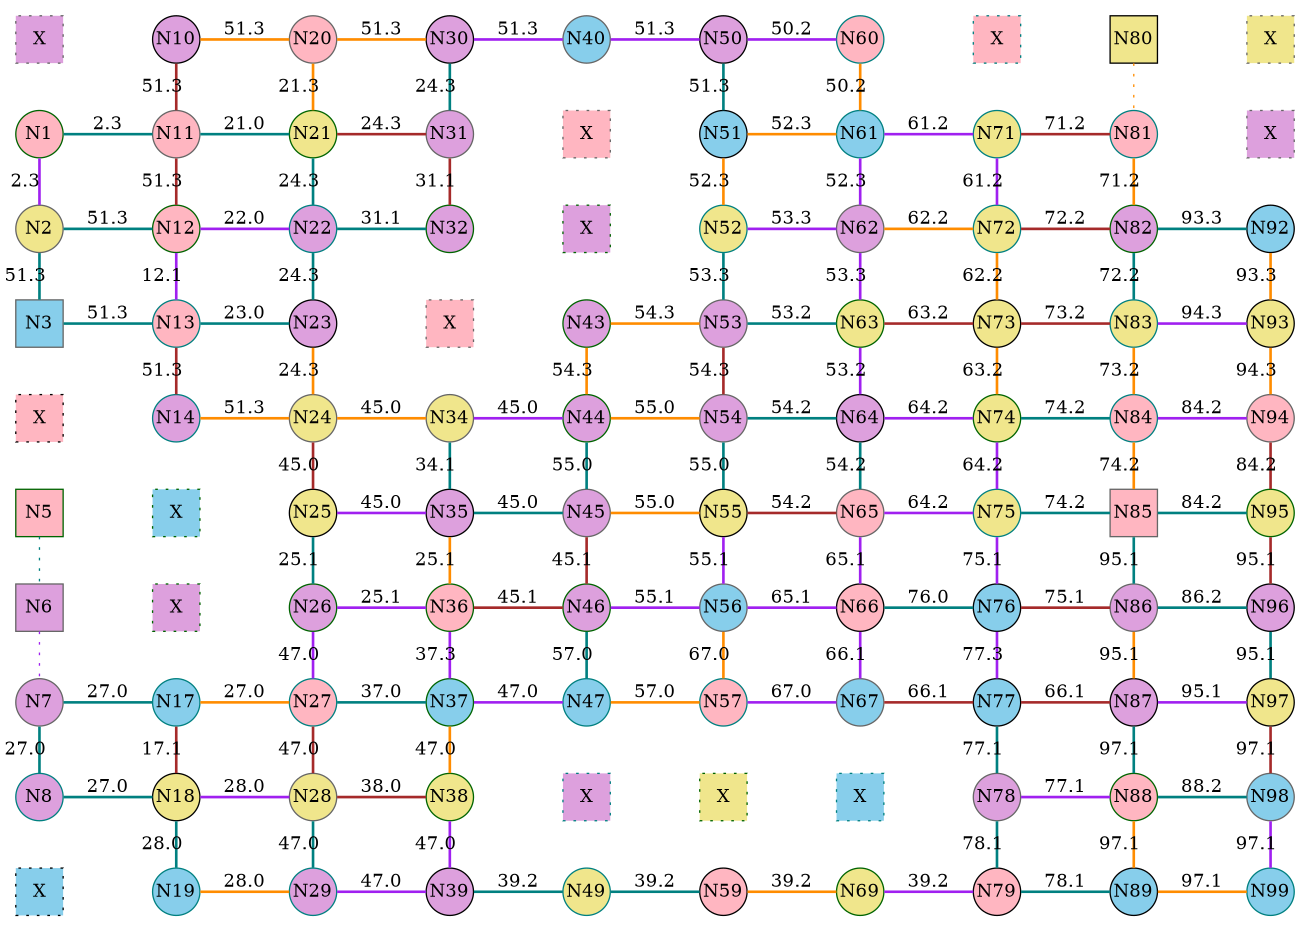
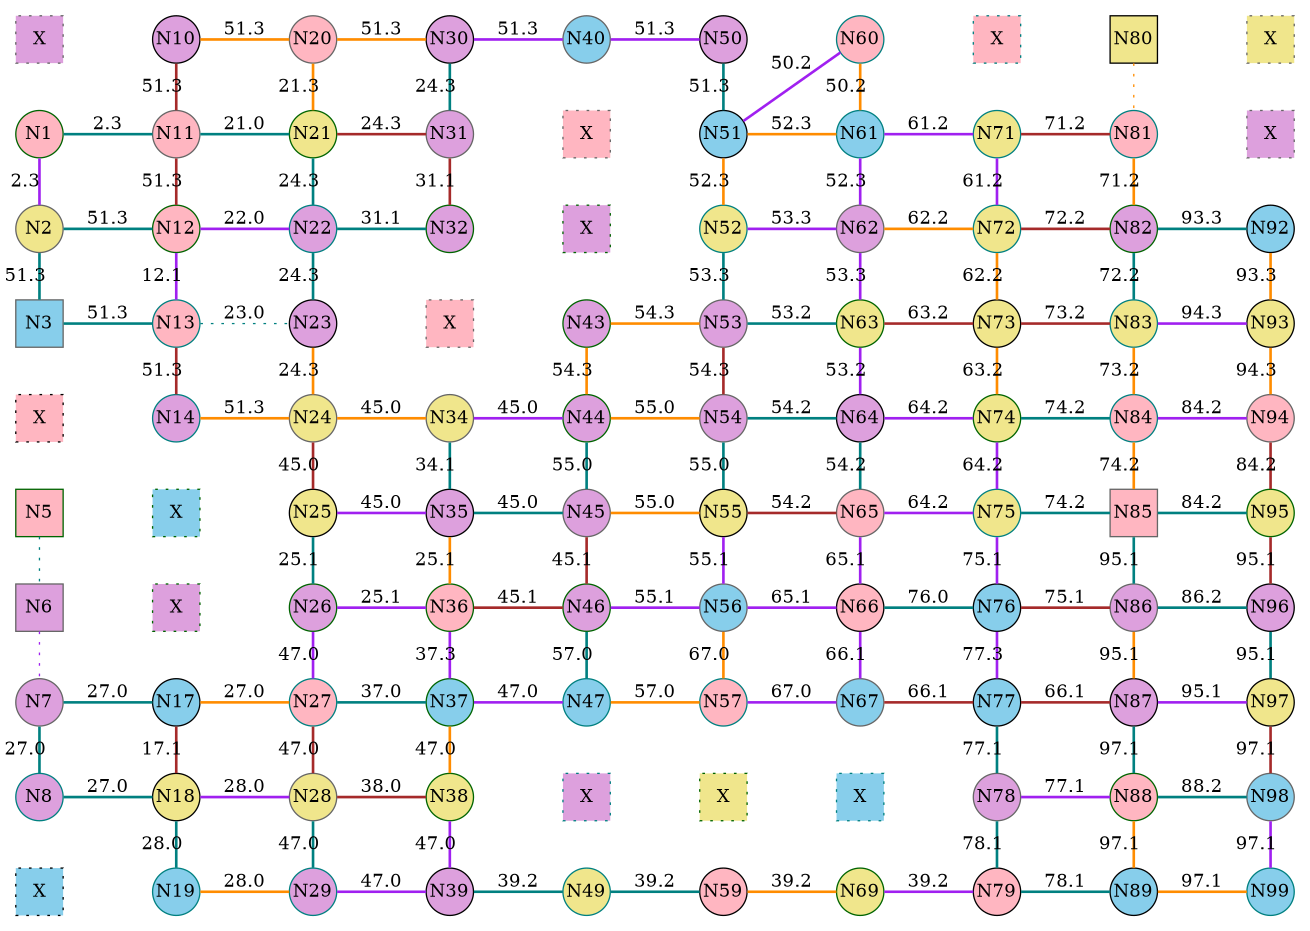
(792, 39) -> (792, 87)
(245, 324) -> (245, 324)
(176, 702) -> (176, 702)
